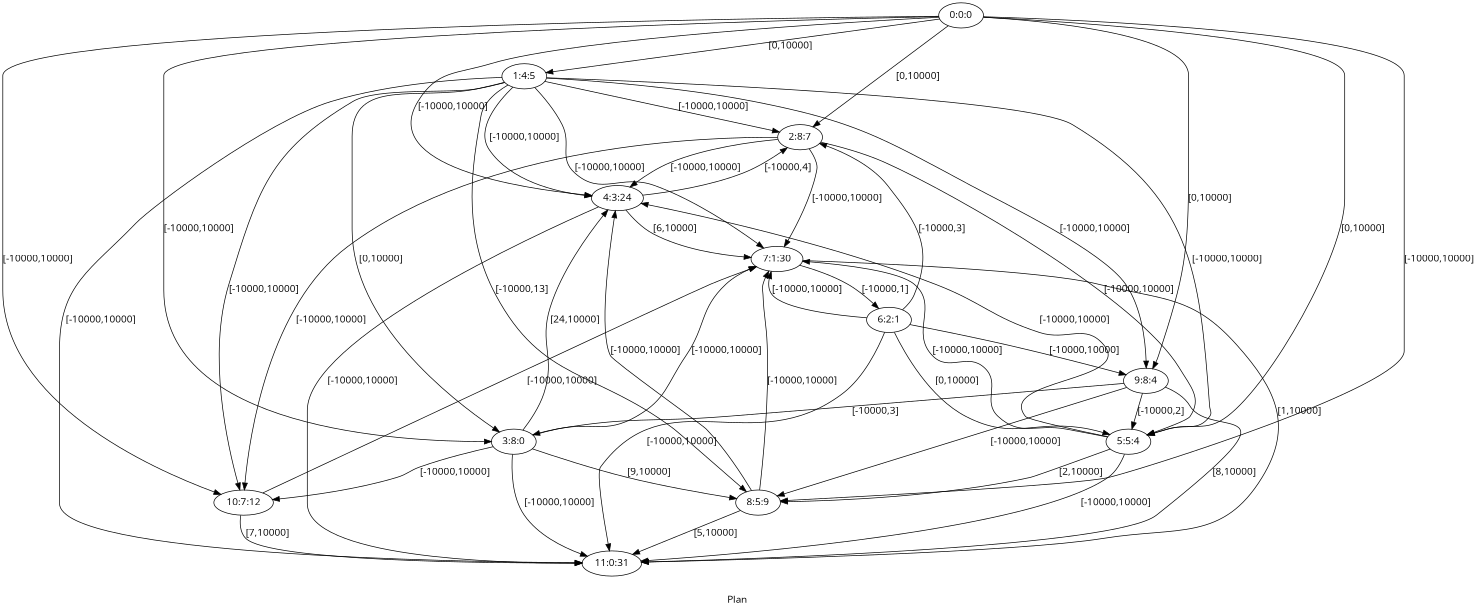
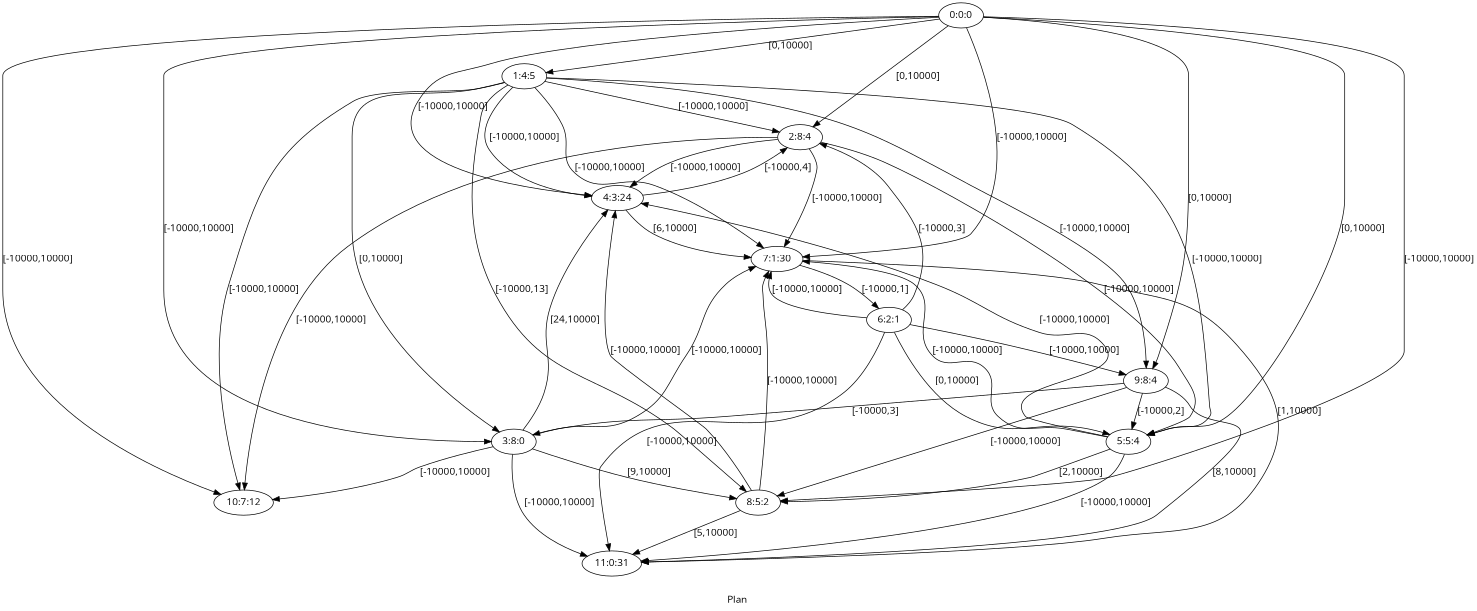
(800, 137) -> (800, 137)
(505, 379) -> (988, 203)
(311, 400) -> none
(59, 411) -> none
(758, 503) -> (758, 503)
(397, 560) -> none
